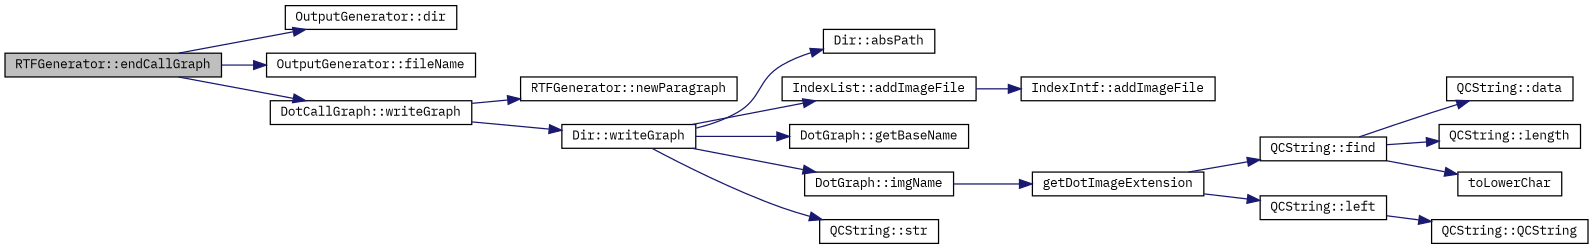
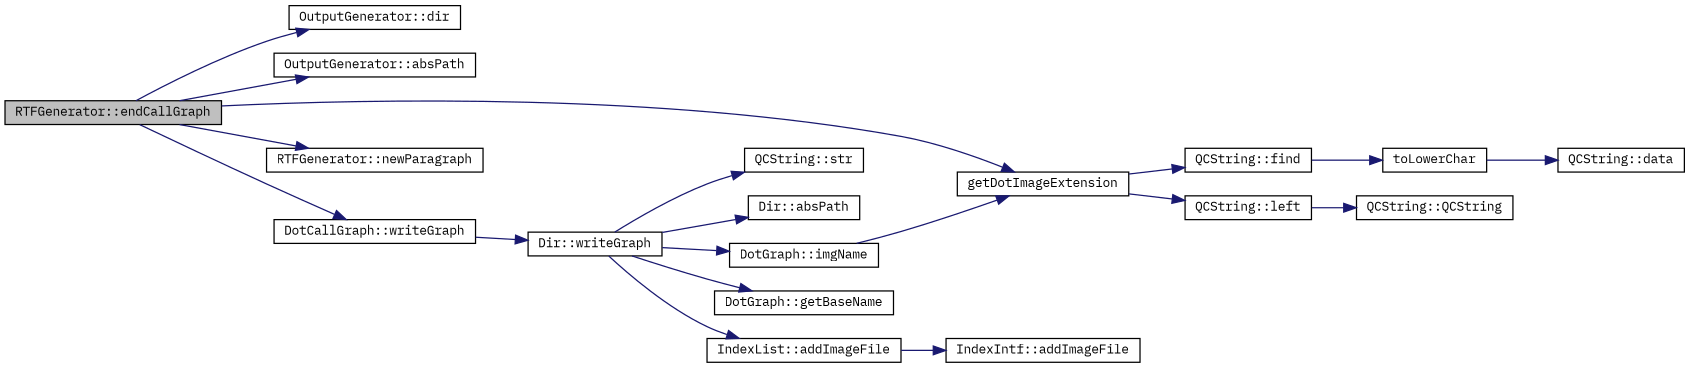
(371, 65) -> (375, 65)
(490, 102) -> (238, 135)
none -> (615, 106)
(1408, 120) -> (1516, 160)
(1510, 136) -> none
